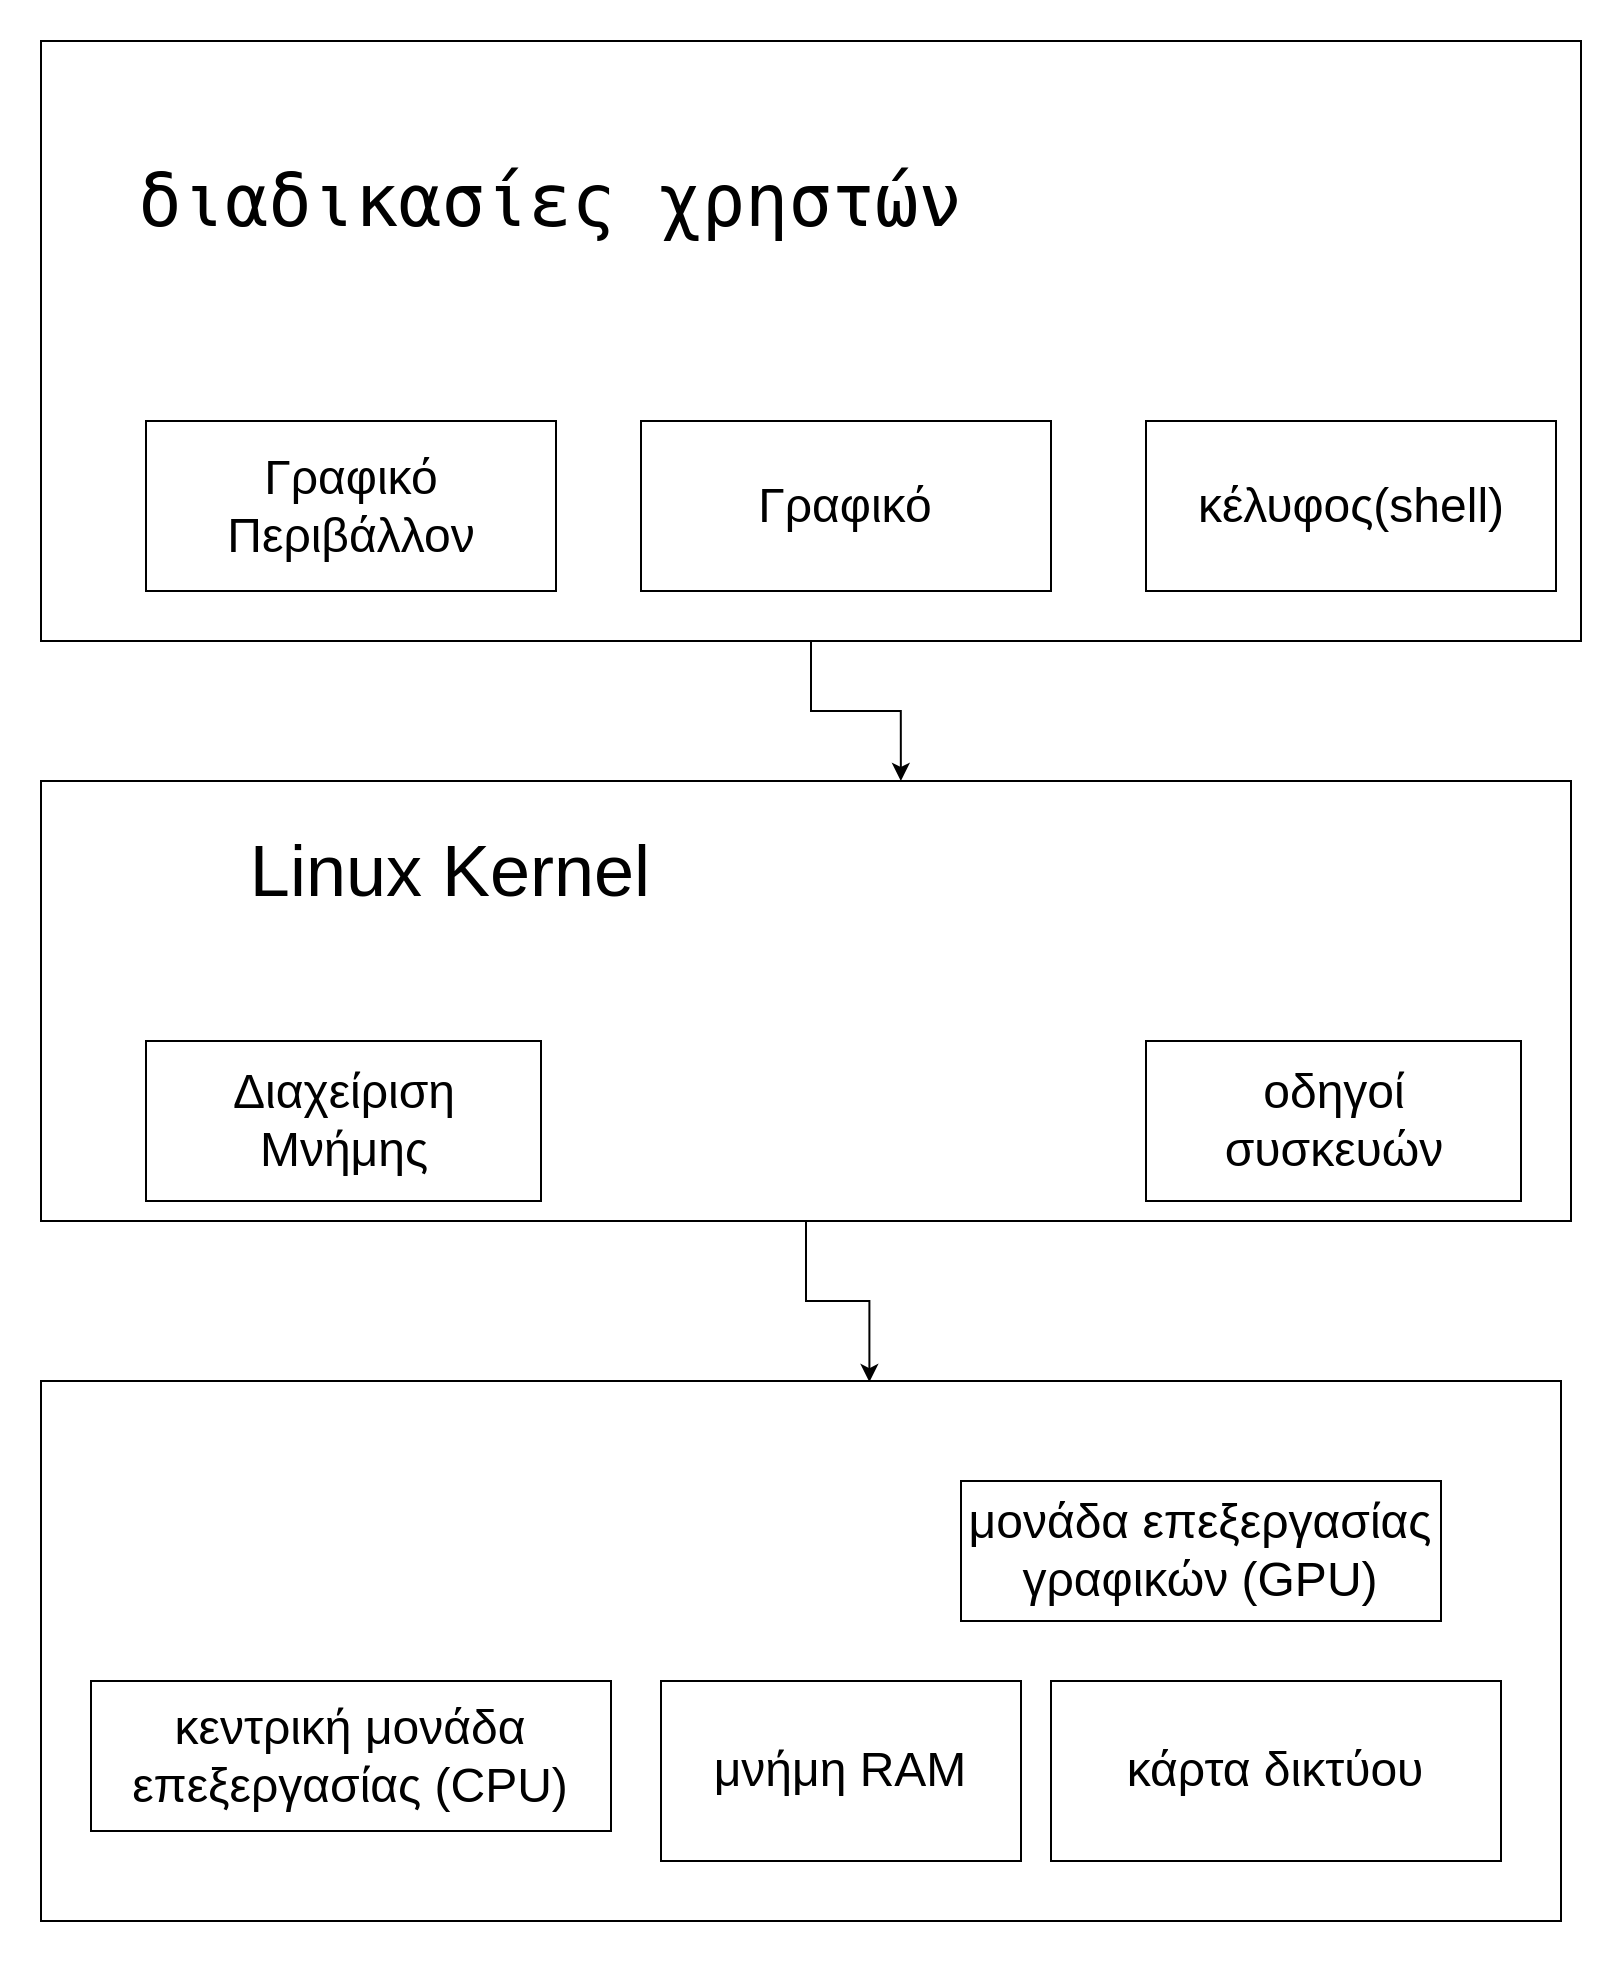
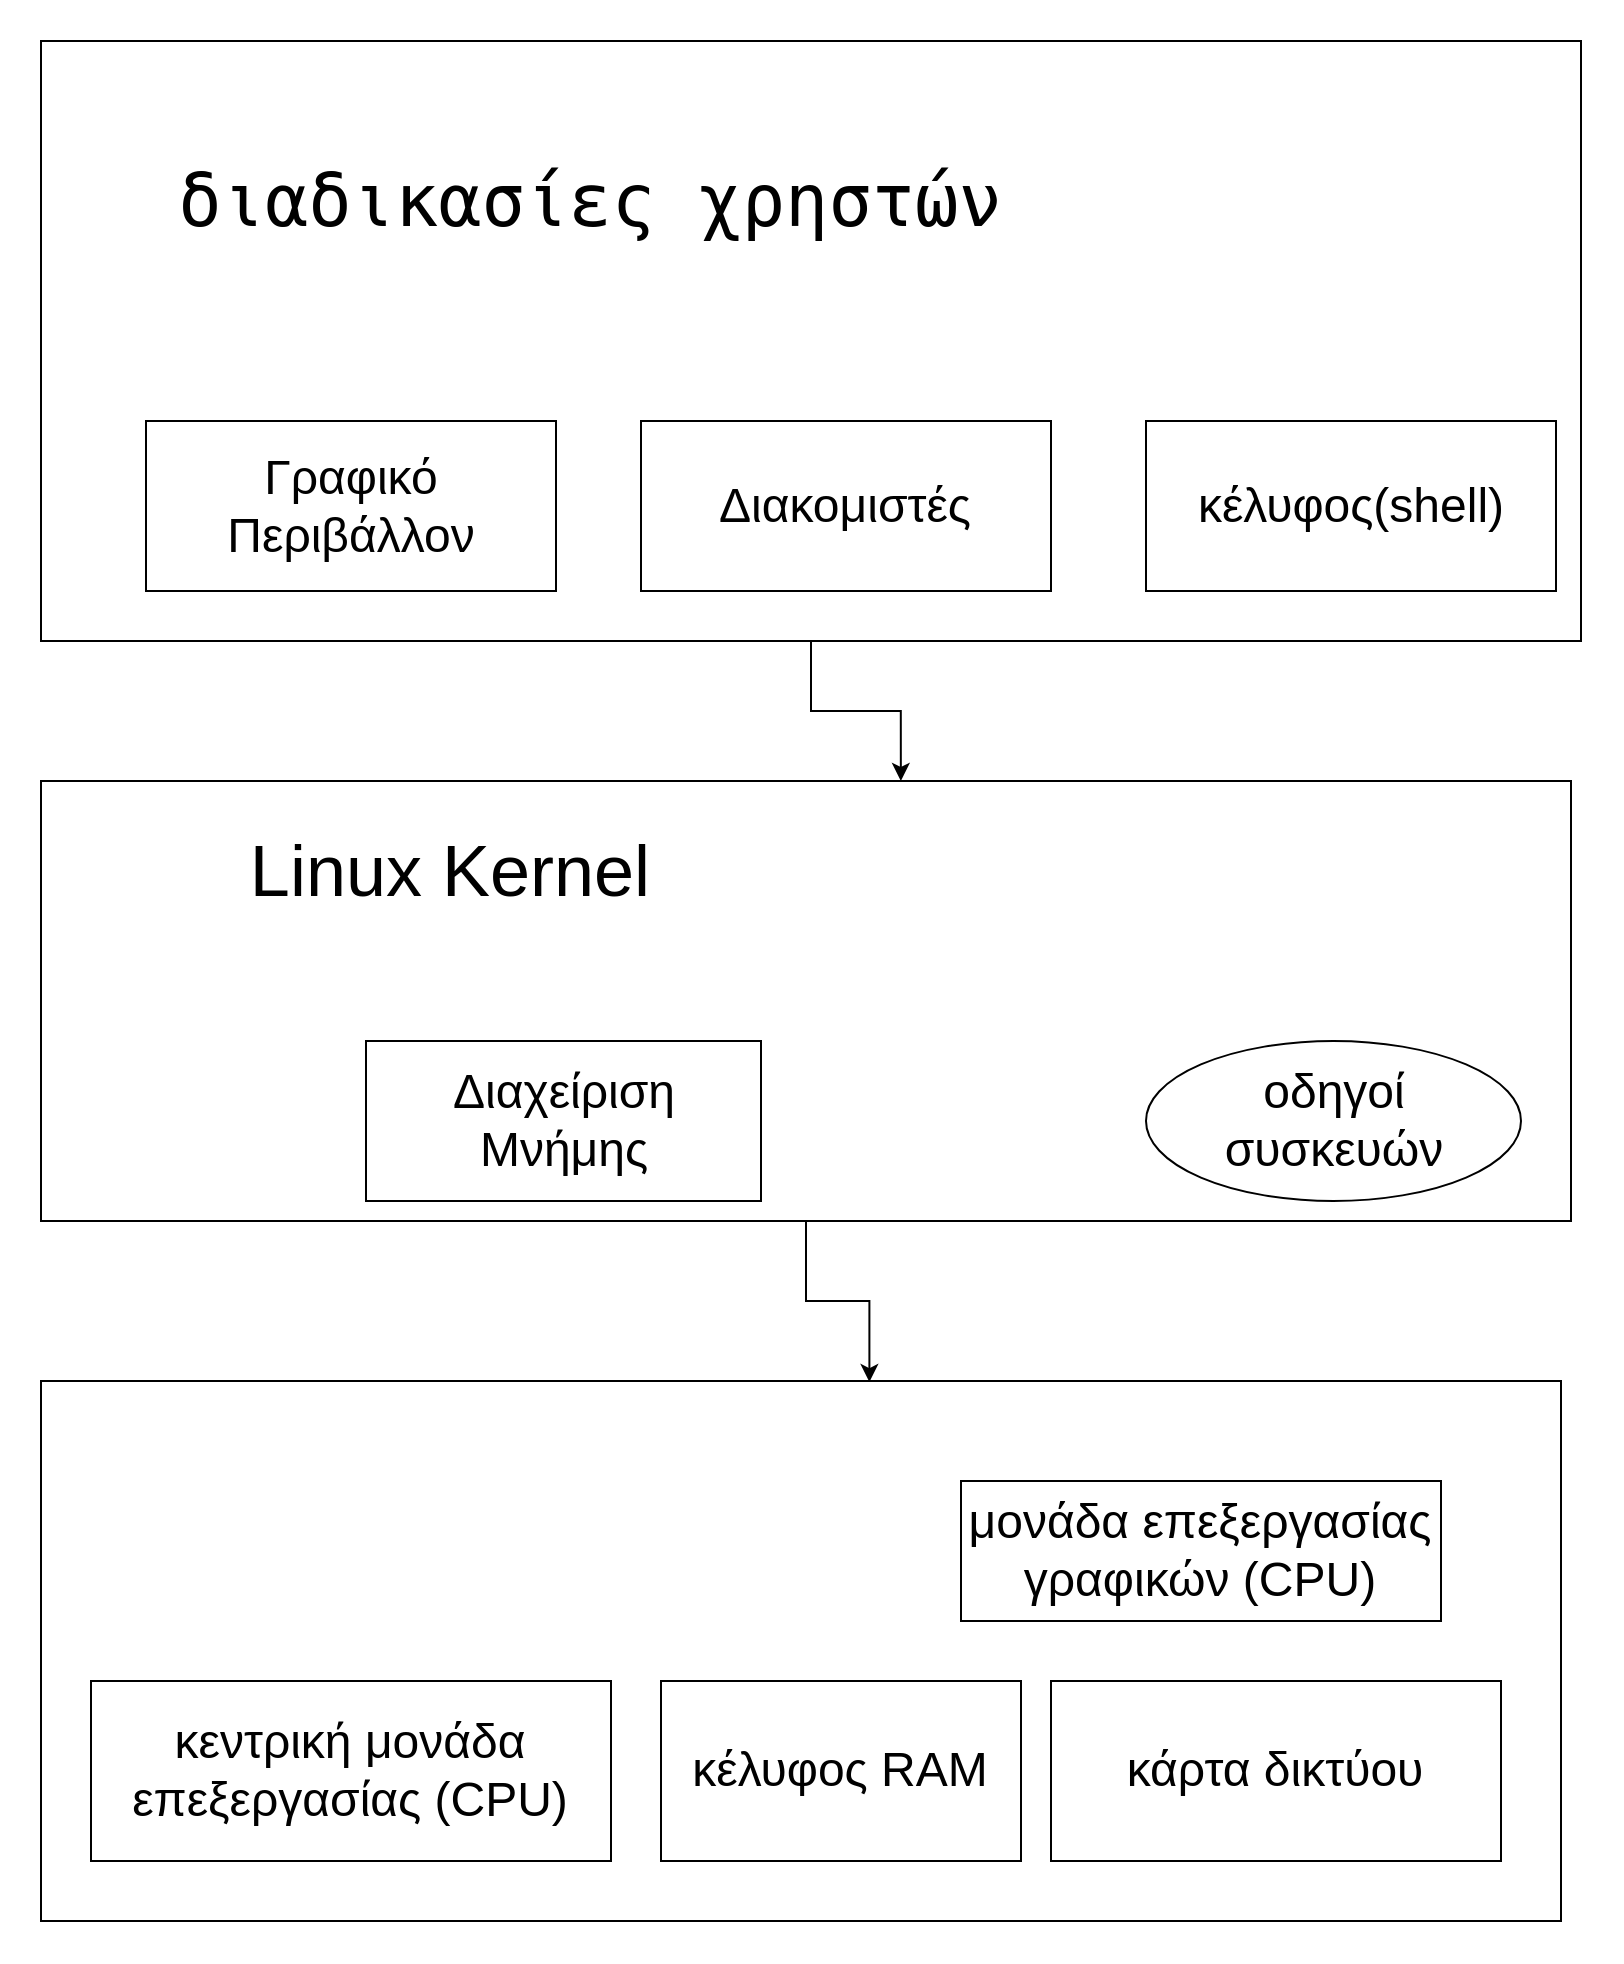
(551, 201) -> (591, 201)
(846, 507) -> (846, 507)
(344, 1121) -> (564, 1121)
(1334, 1121) -> (1334, 1121)
(1201, 1551) -> (1201, 1551)
(351, 1756) -> (351, 1771)
(841, 1771) -> (841, 1771)
